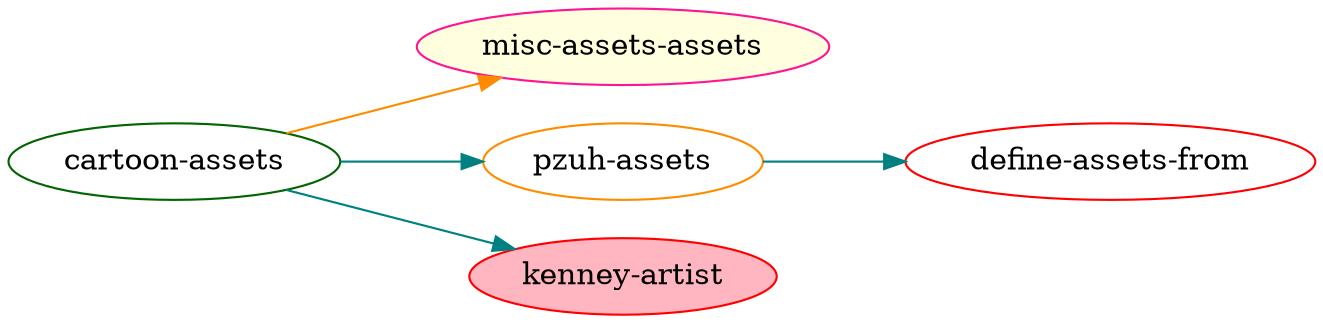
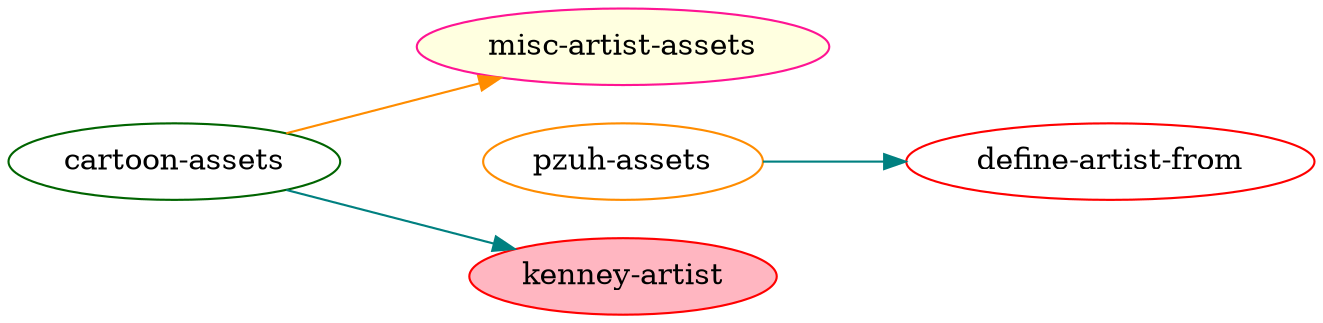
(623, 47) -> (623, 47)
(401, 162) -> none
(1110, 162) -> (1110, 162)
